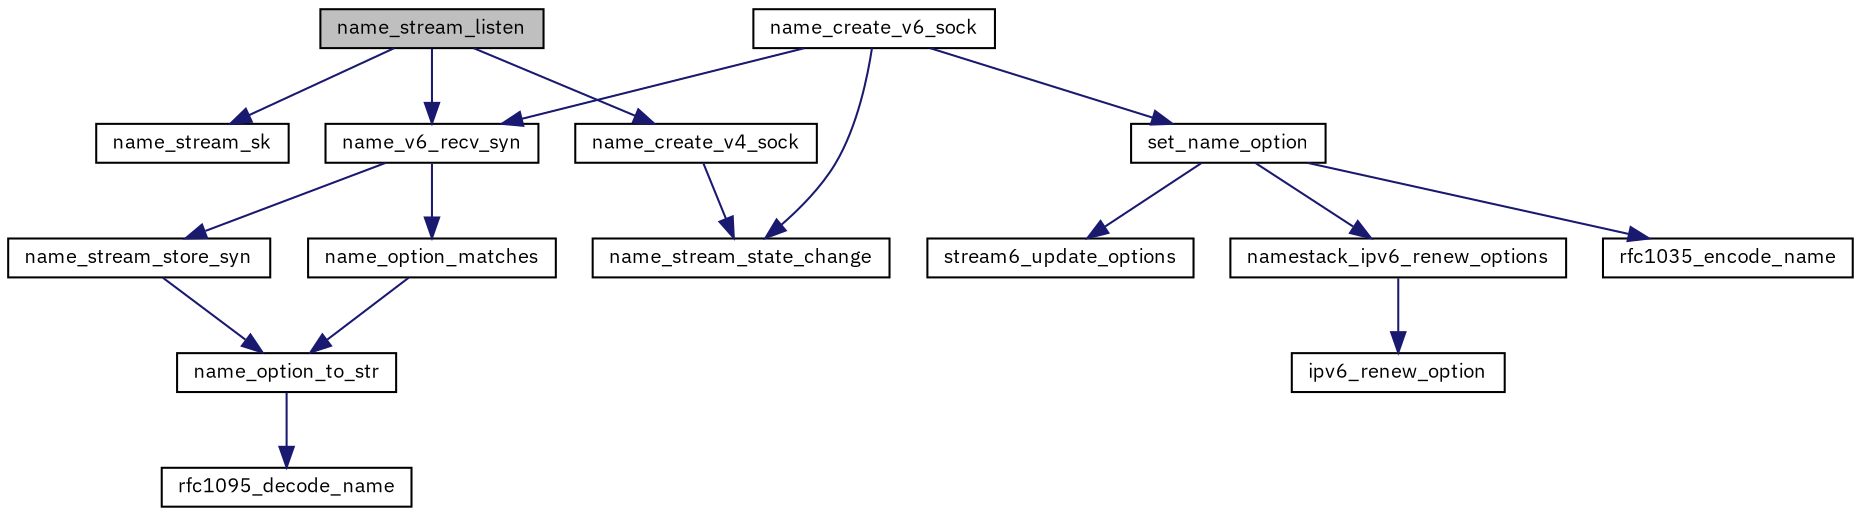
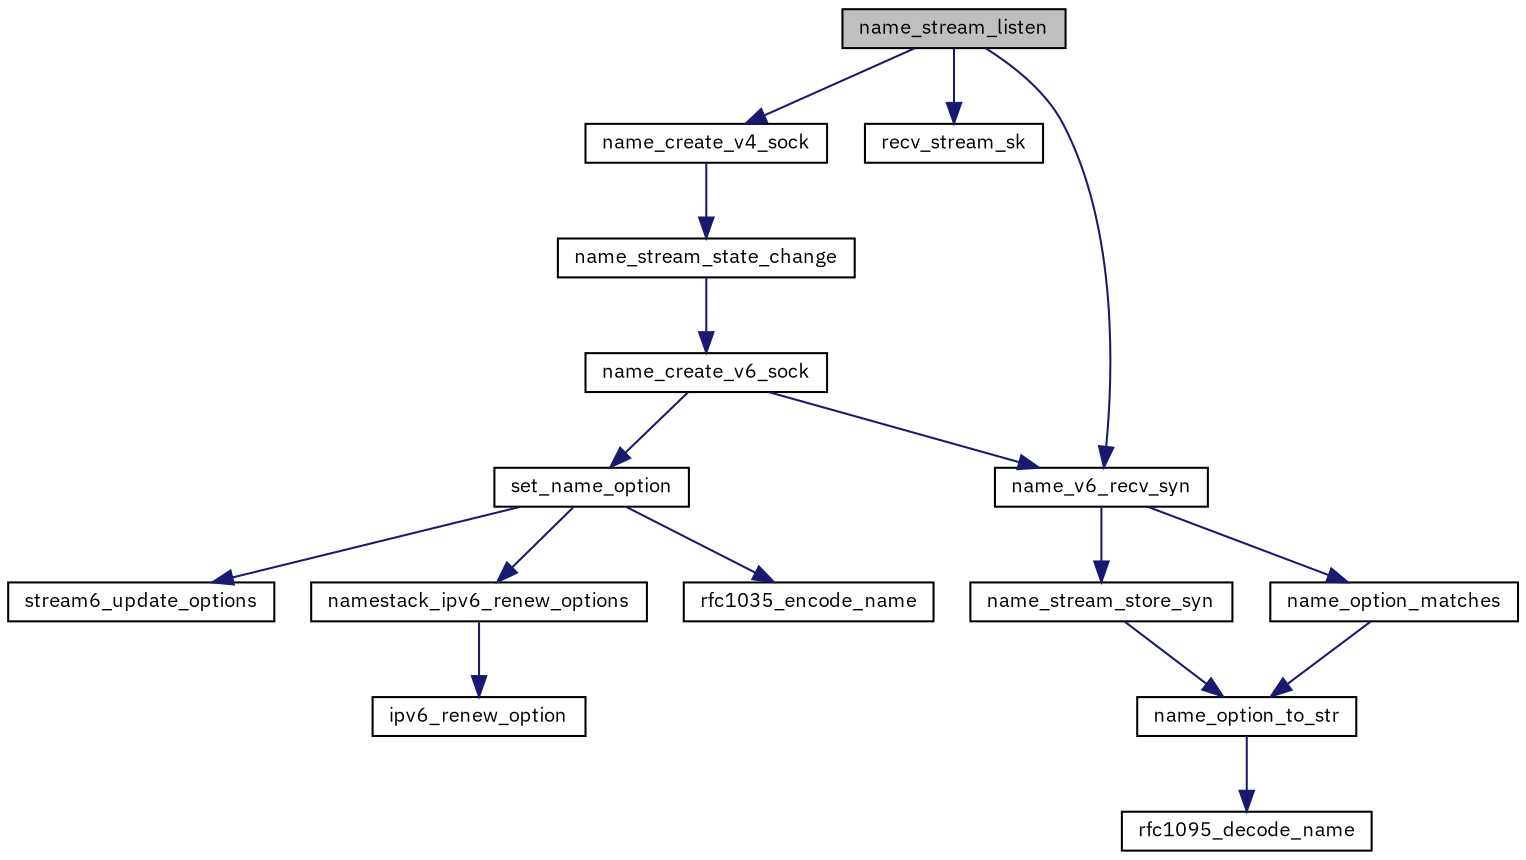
(192, 143) -> (954, 143)
(845, 146) -> (706, 305)
